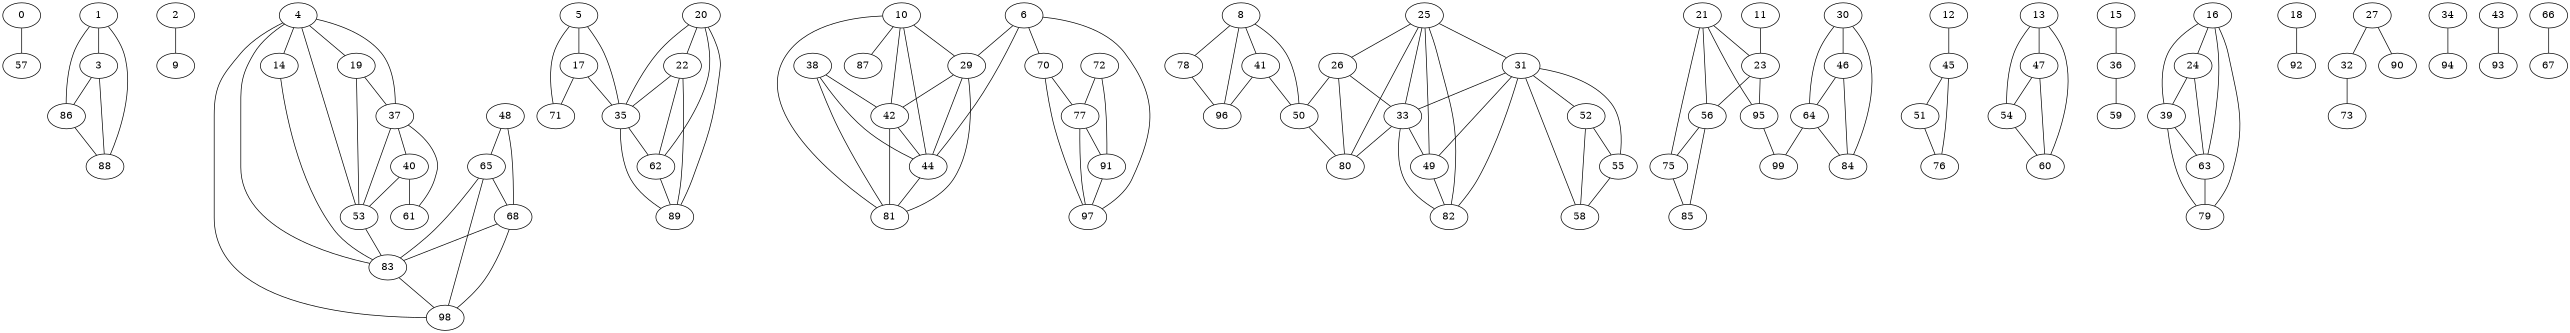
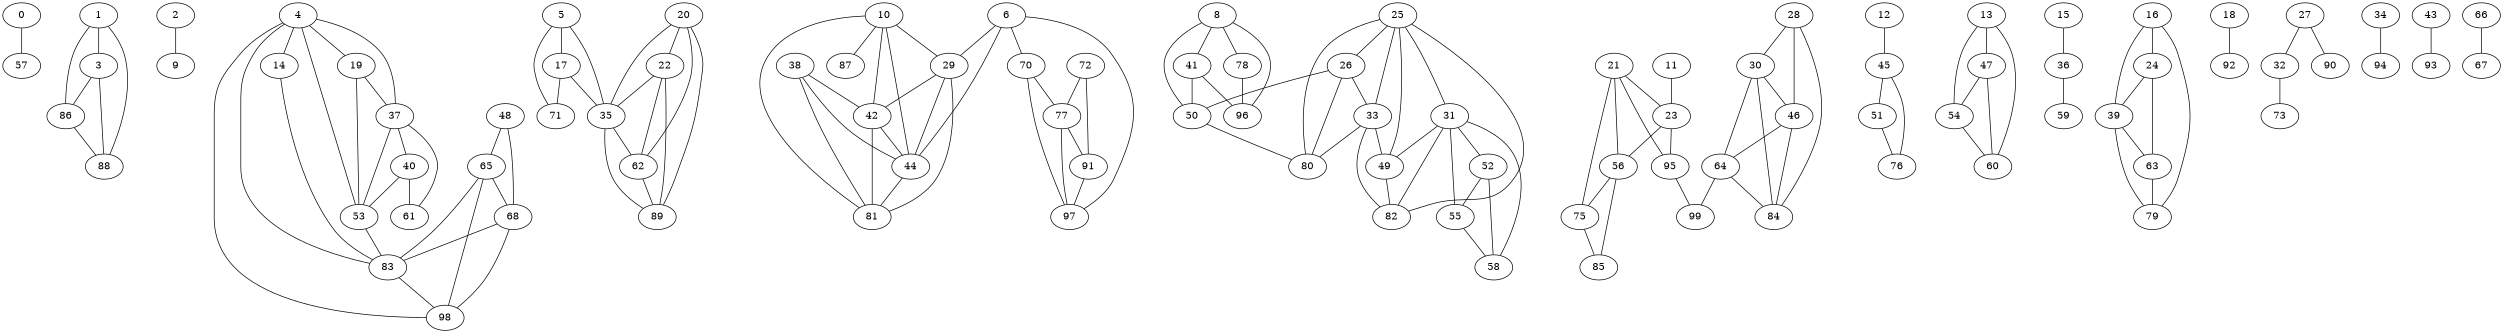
none -> (1794, 15)
(1462, 91) -> none
(2218, 91) -> none
